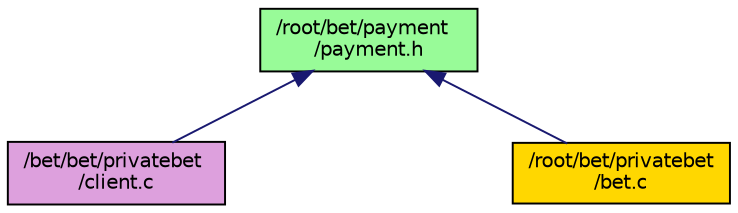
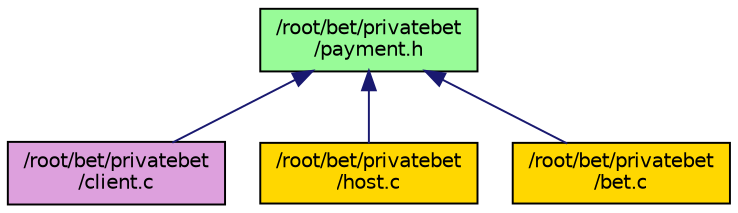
(369, 40) -> (369, 40)
(116, 173) -> (116, 173)
none -> (369, 173)
